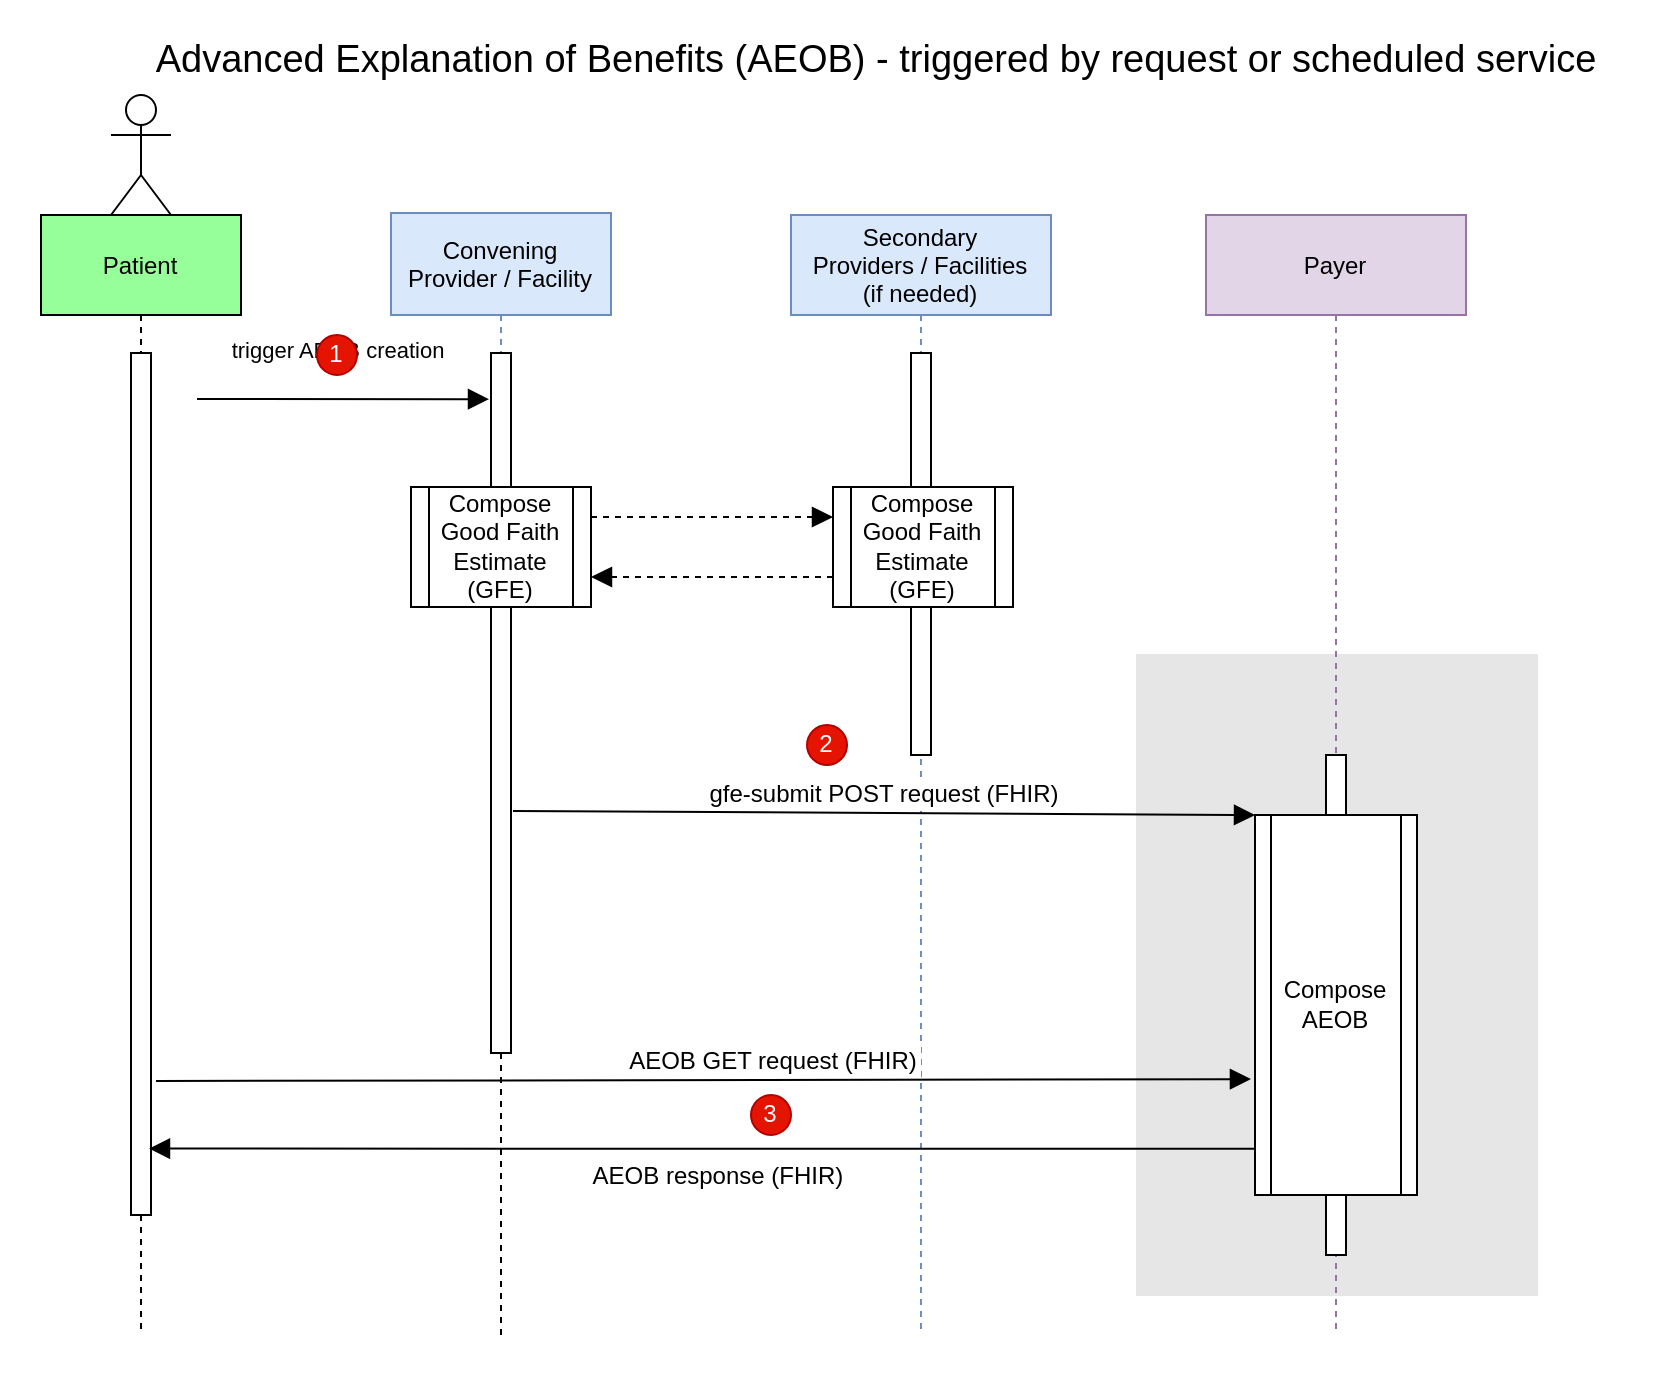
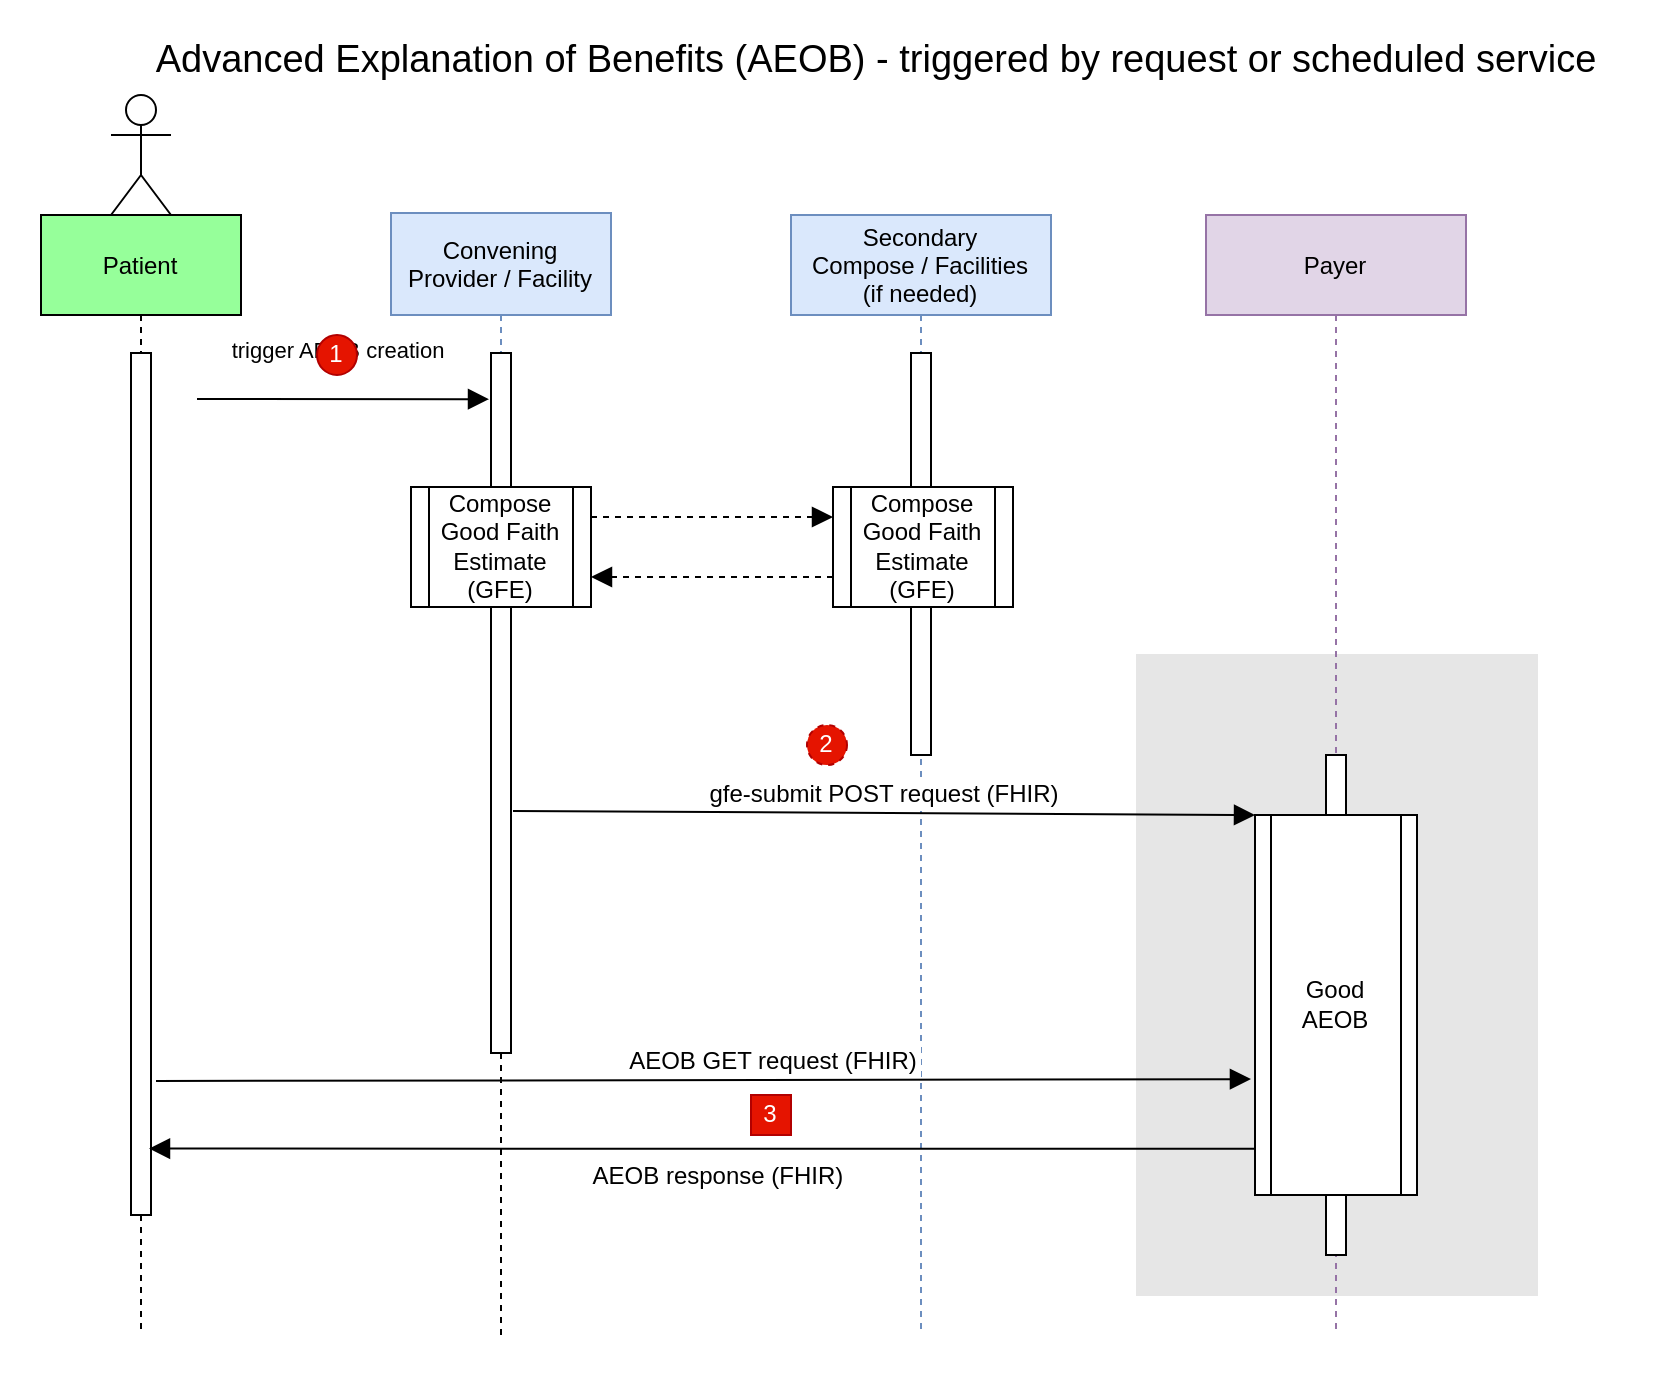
(920, 238) -> (920, 238)
(827, 745) -> (827, 745)
(1336, 1005) -> (1336, 1005)
(771, 1115) -> (771, 1115)
